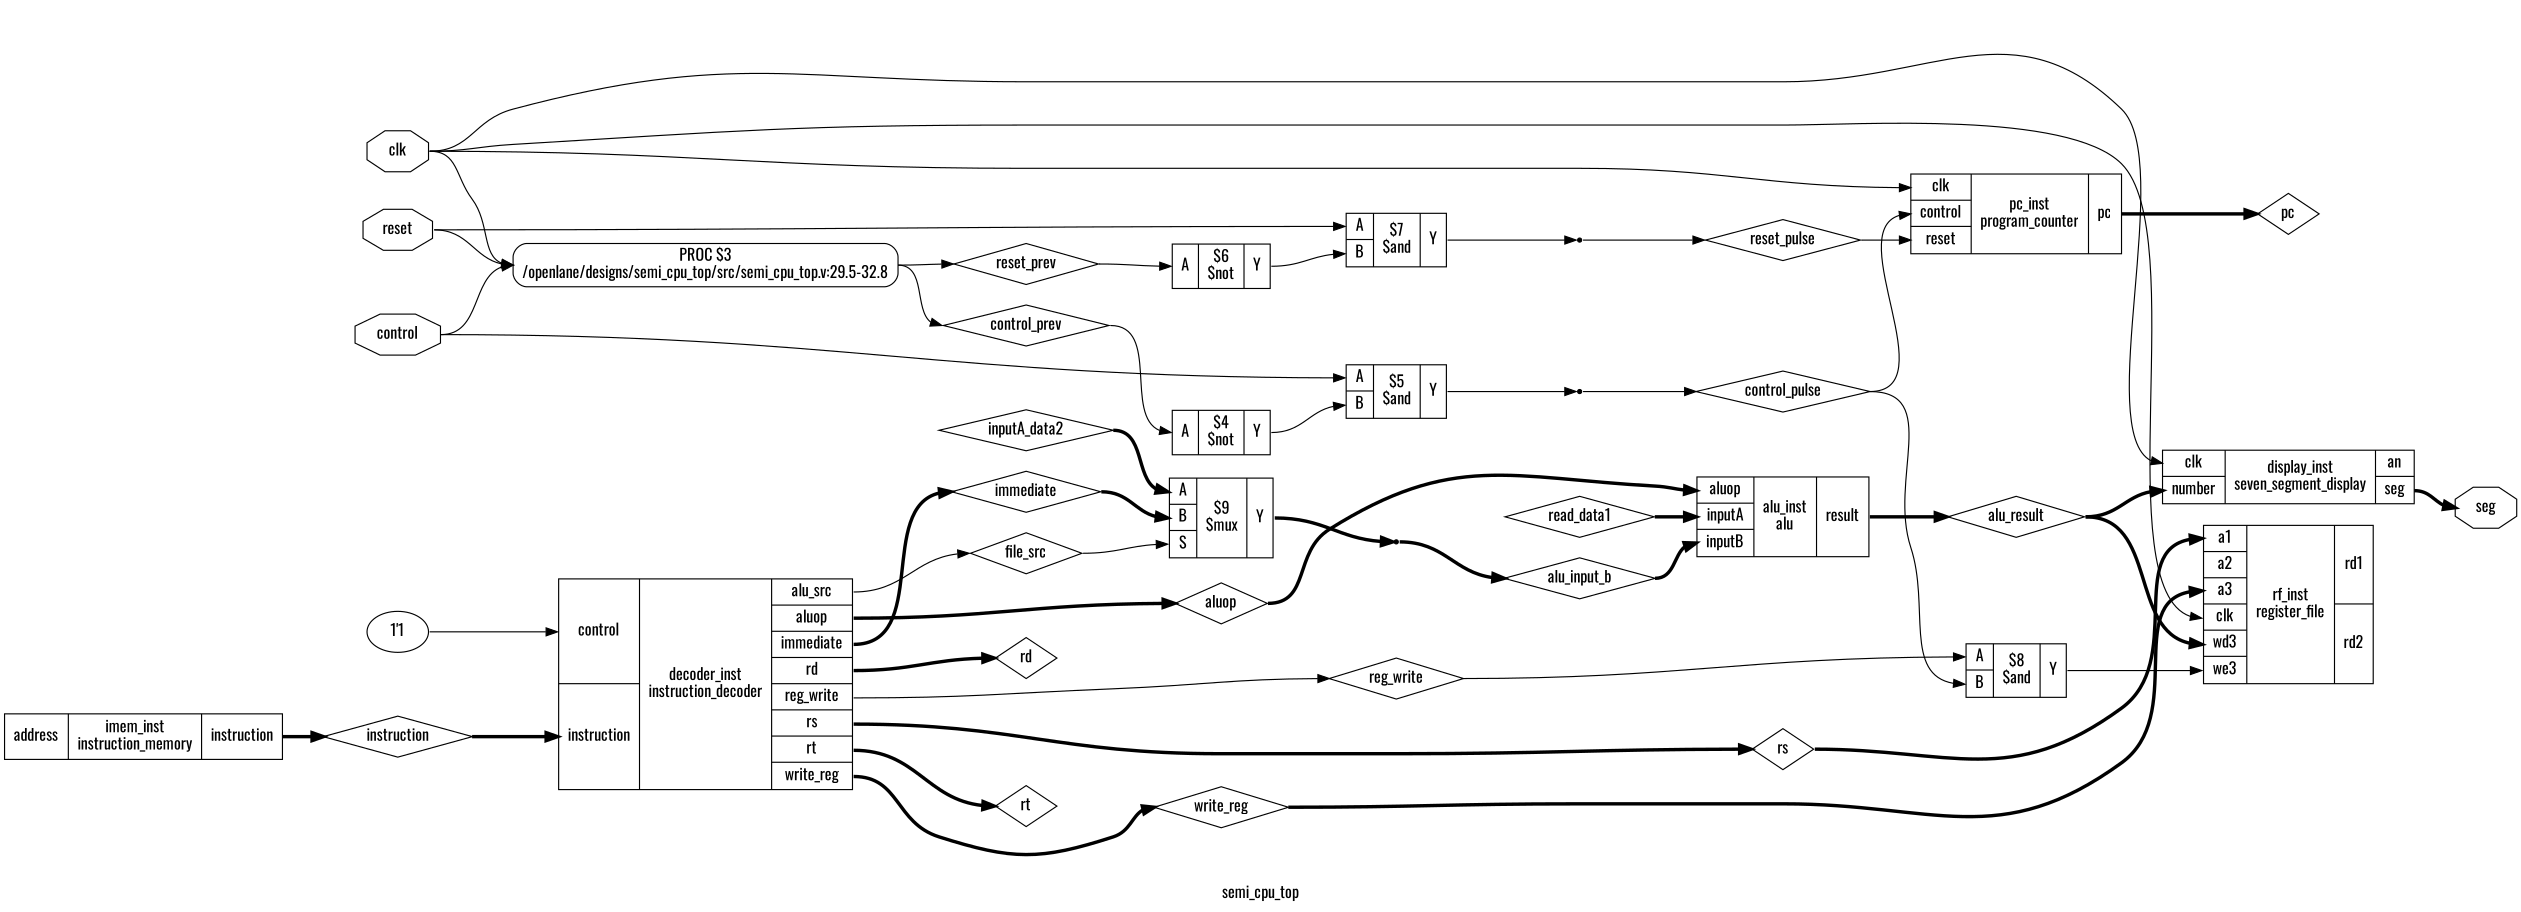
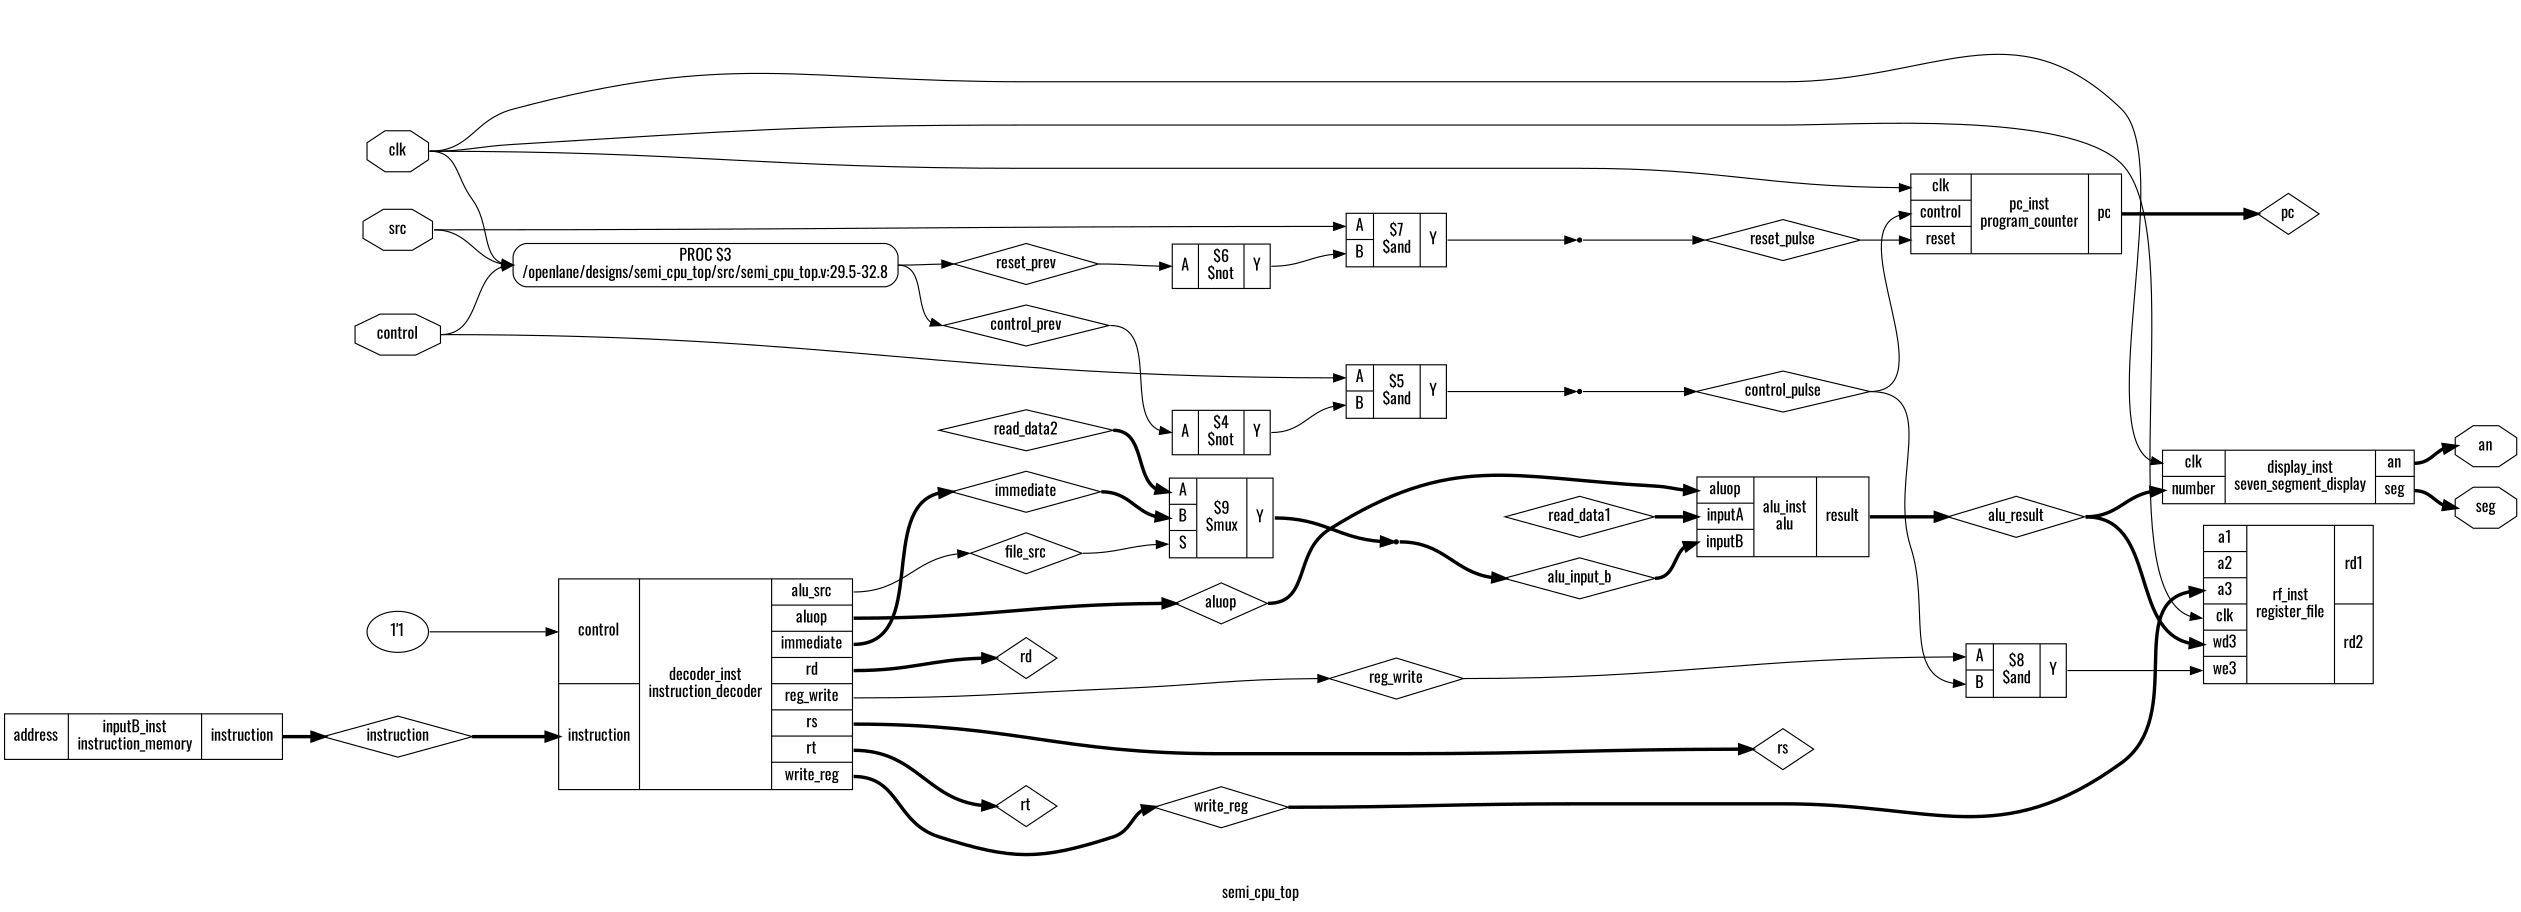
(398, 230) -> (398, 230)
(1026, 430) -> (1026, 430)
none -> (2486, 446)
(135, 728) -> (135, 728)
(2068, 739) -> none
